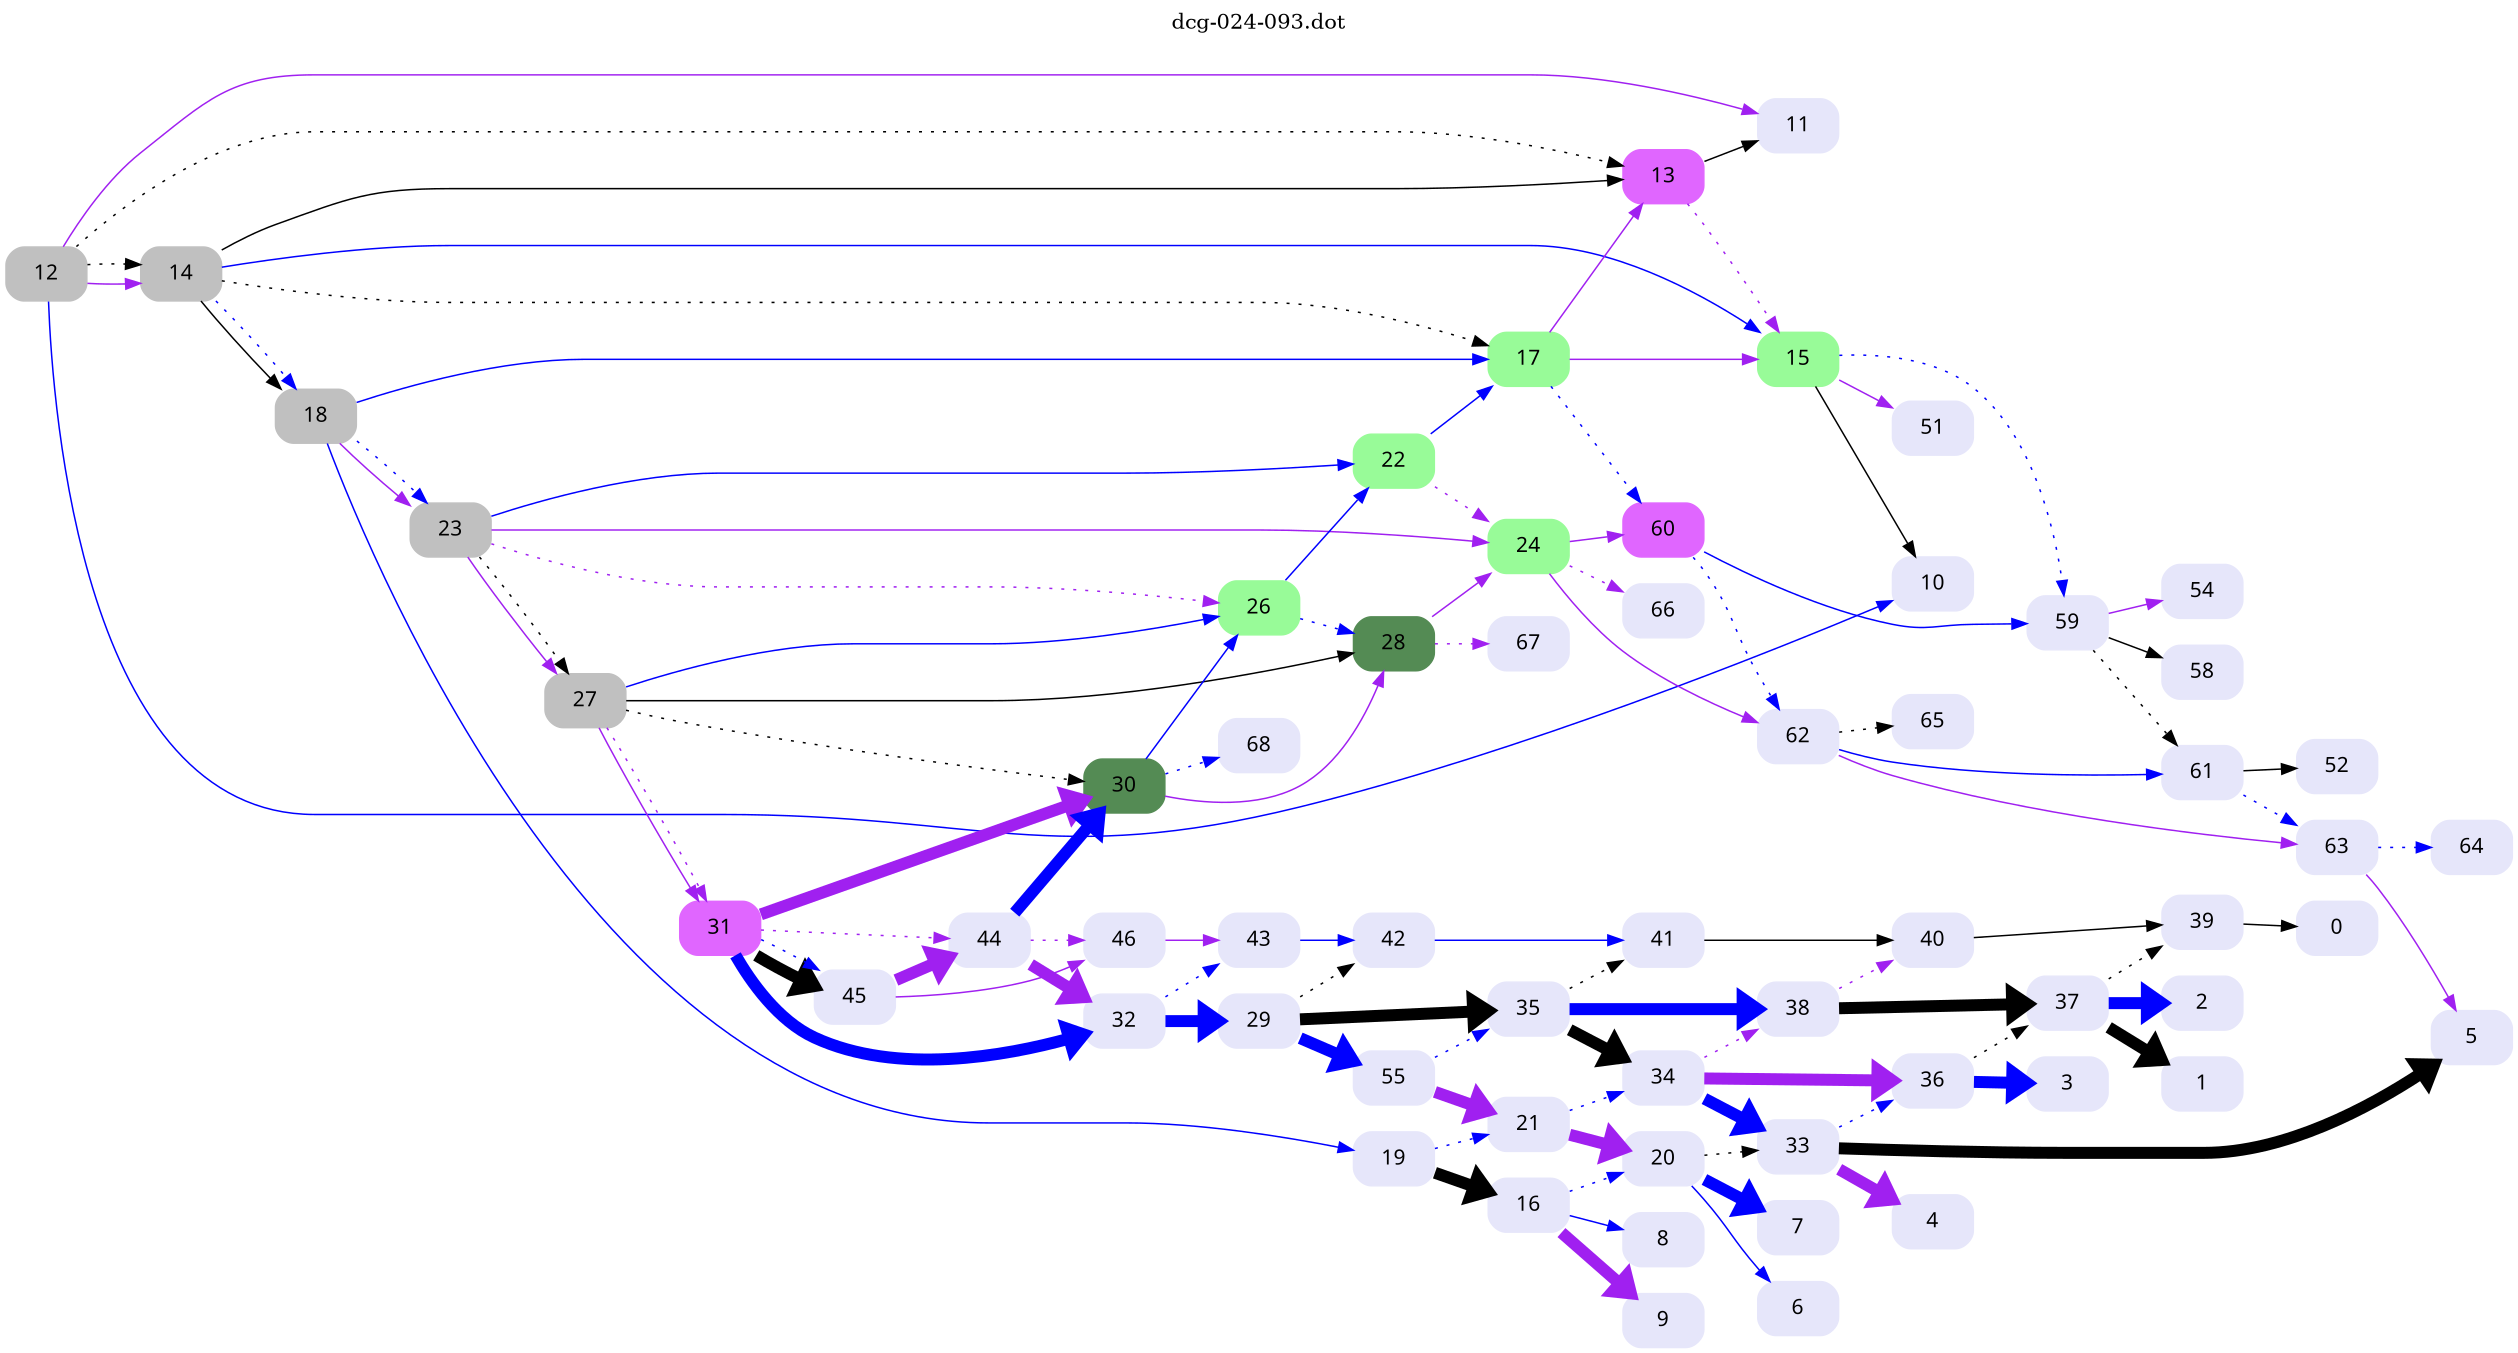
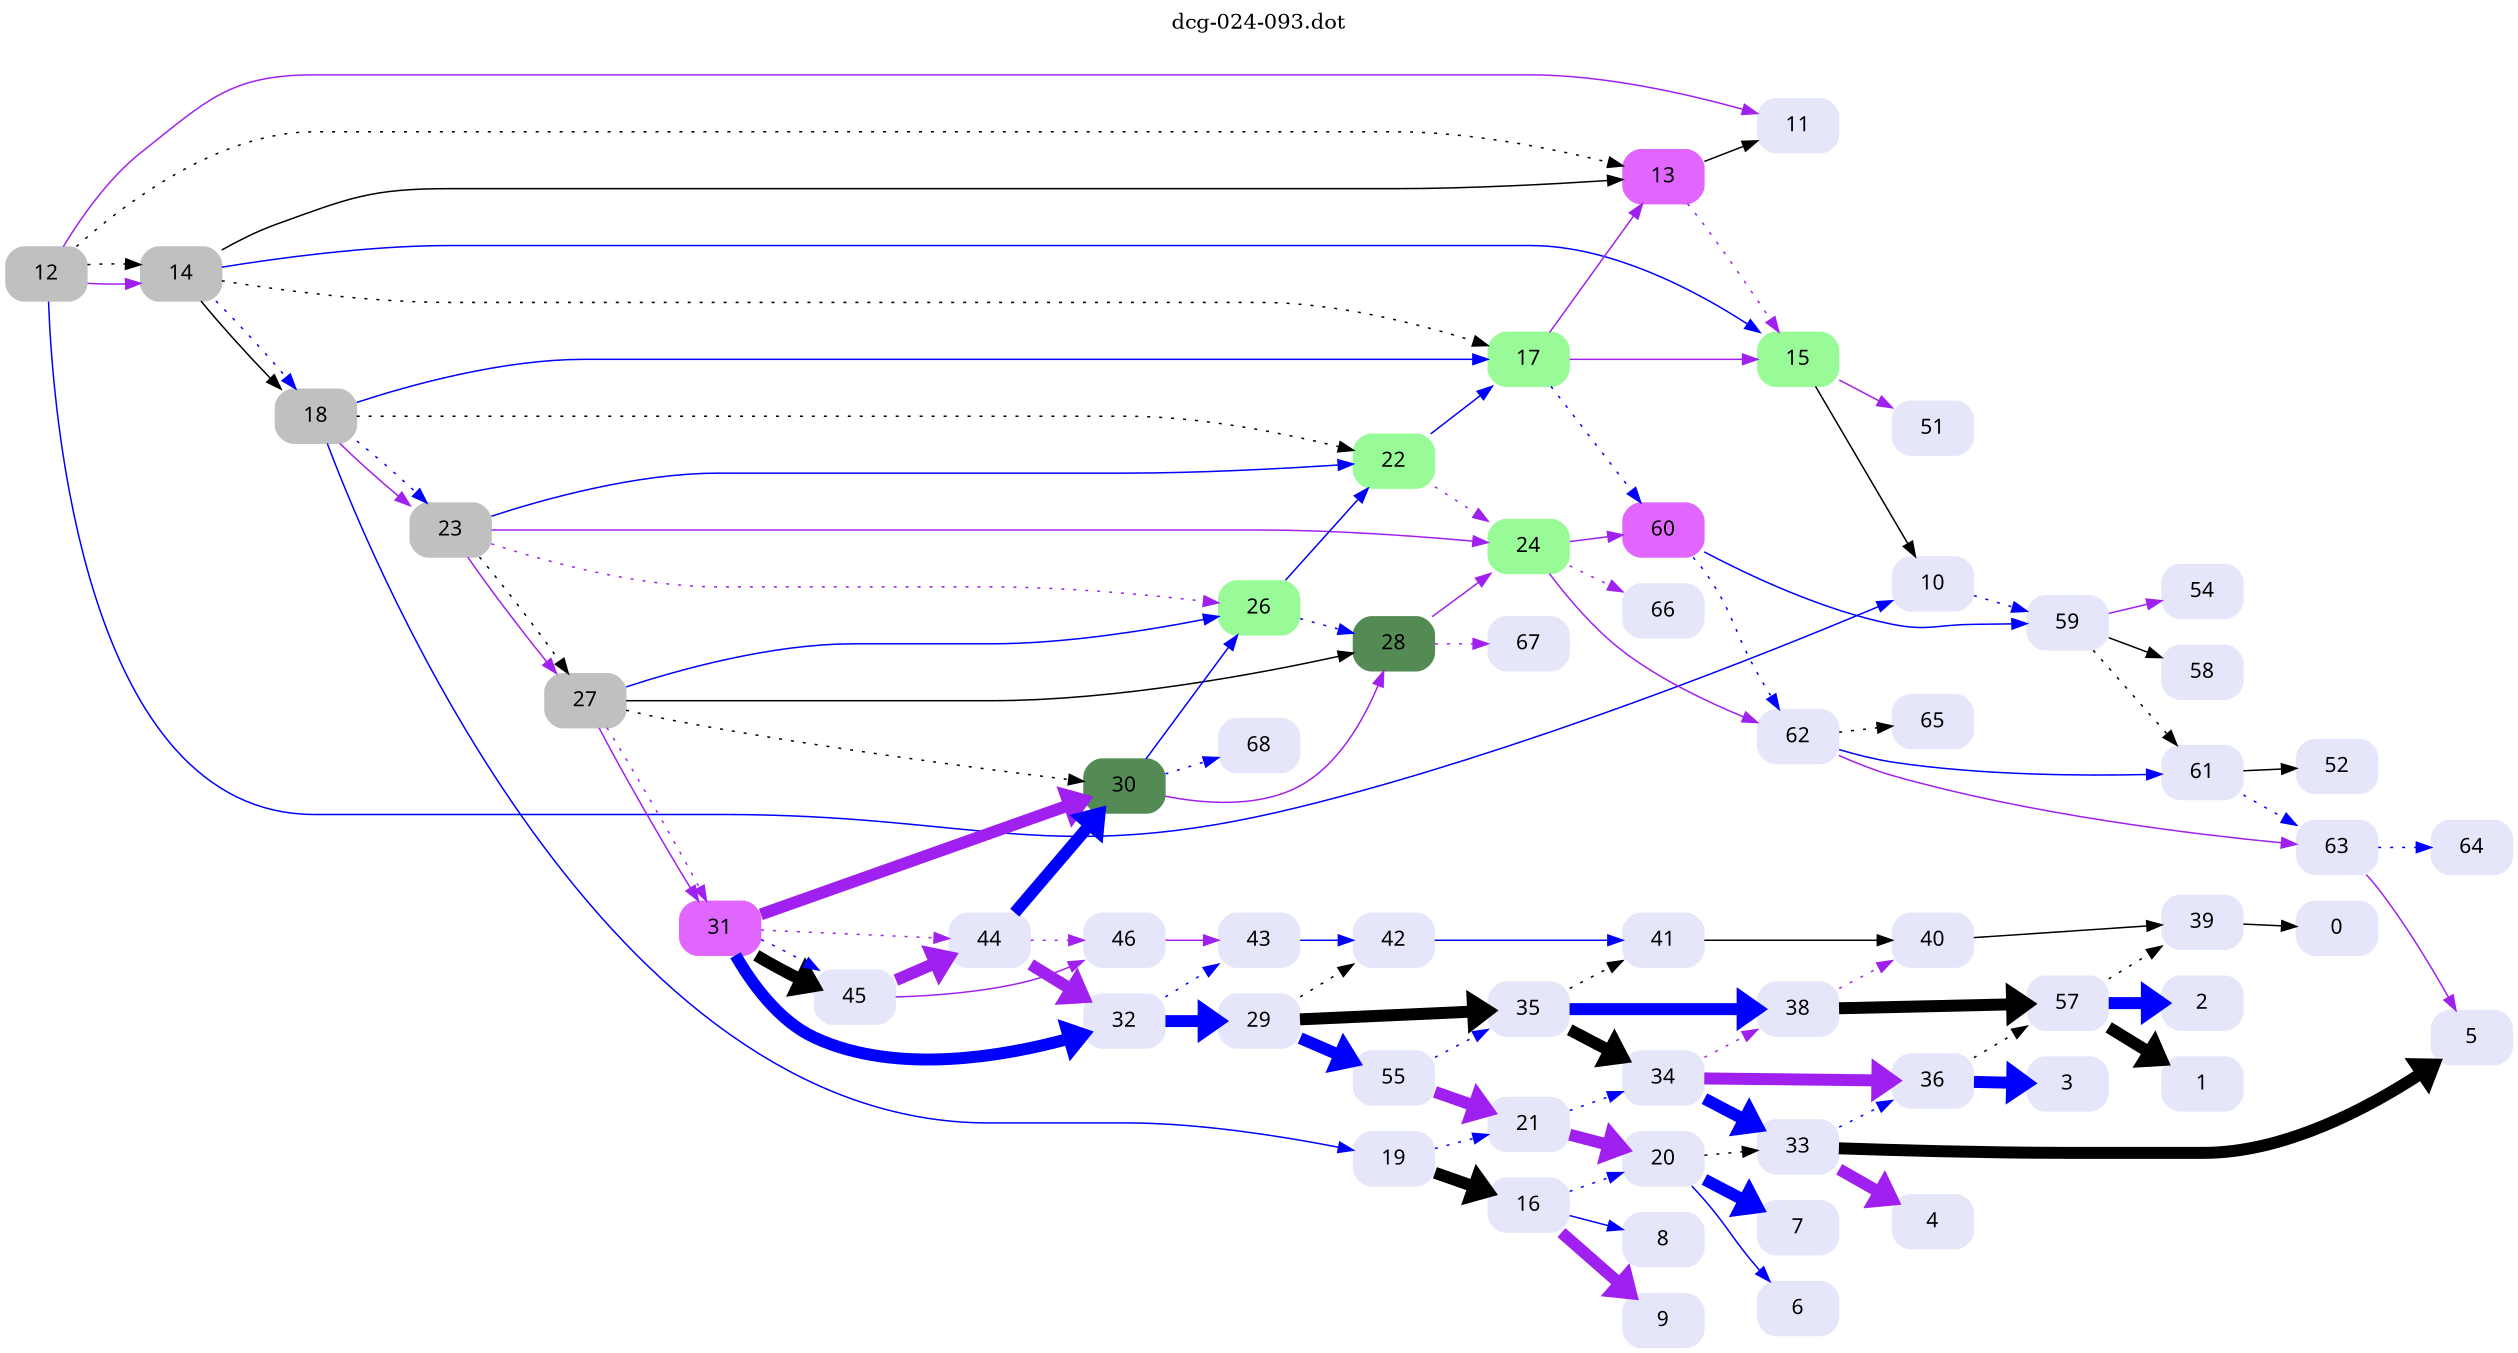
(2000, 415) -> (1993, 601)
none -> (849, 416)
(2068, 1003) -> (2068, 1003)
